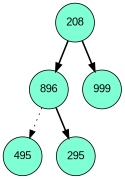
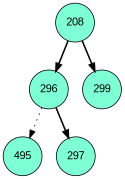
(49, 89) -> (49, 89)
(102, 89) -> (102, 89)
(76, 156) -> (76, 156)
